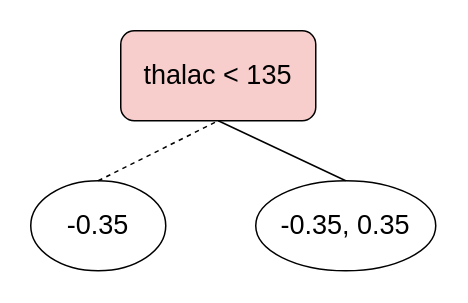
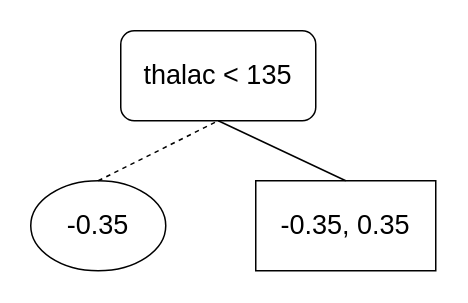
(218, 76) -> (218, 76)
(346, 226) -> (346, 226)
